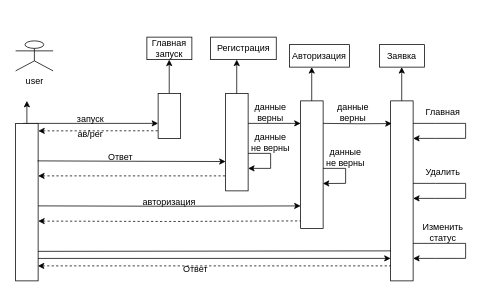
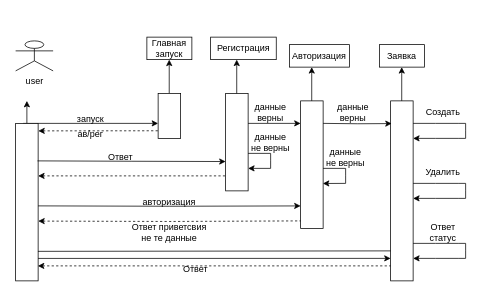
(443, 112) -> (443, 112)
none -> (169, 232)
(443, 232) -> (443, 232)
